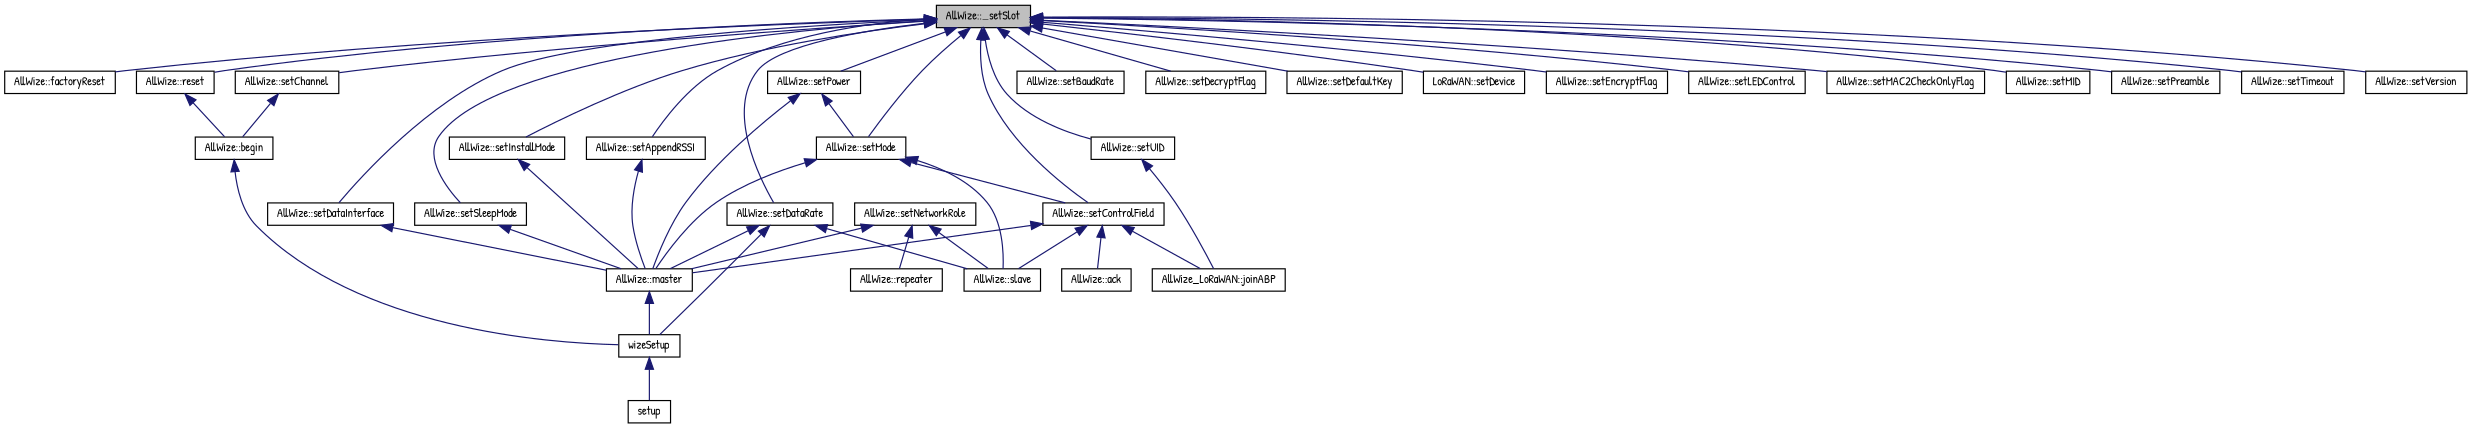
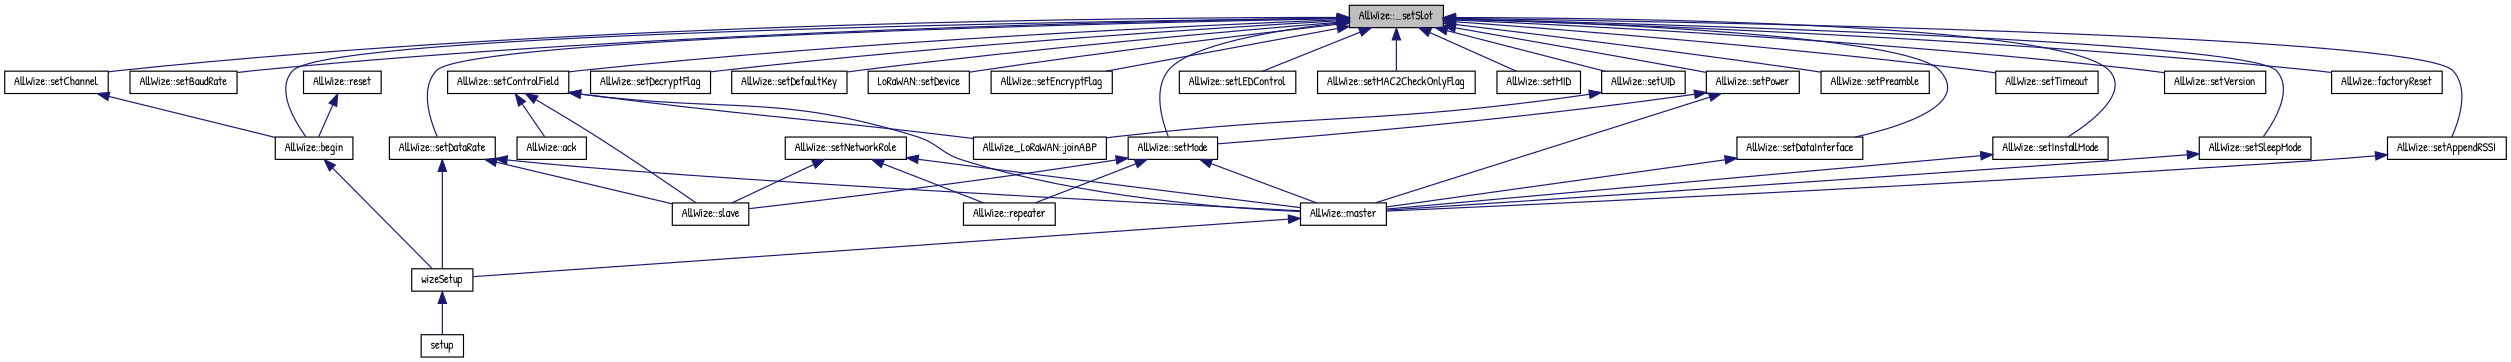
(569, 36) -> (777, 30)
(988, 183) -> (1106, 176)
